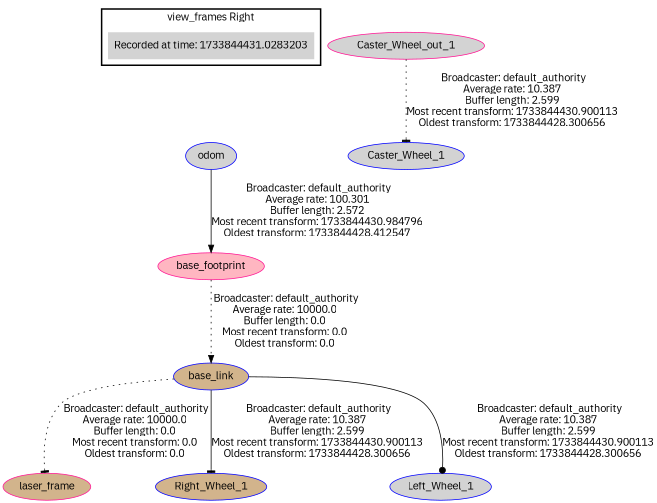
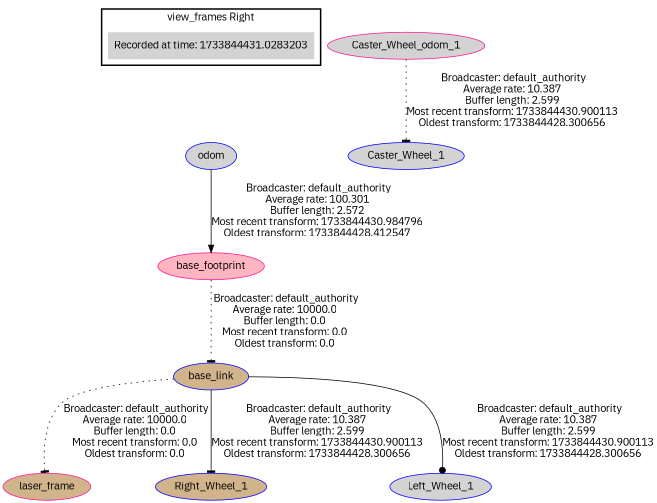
(406, 46) -> (406, 46)
(211, 318) -> (211, 318)
